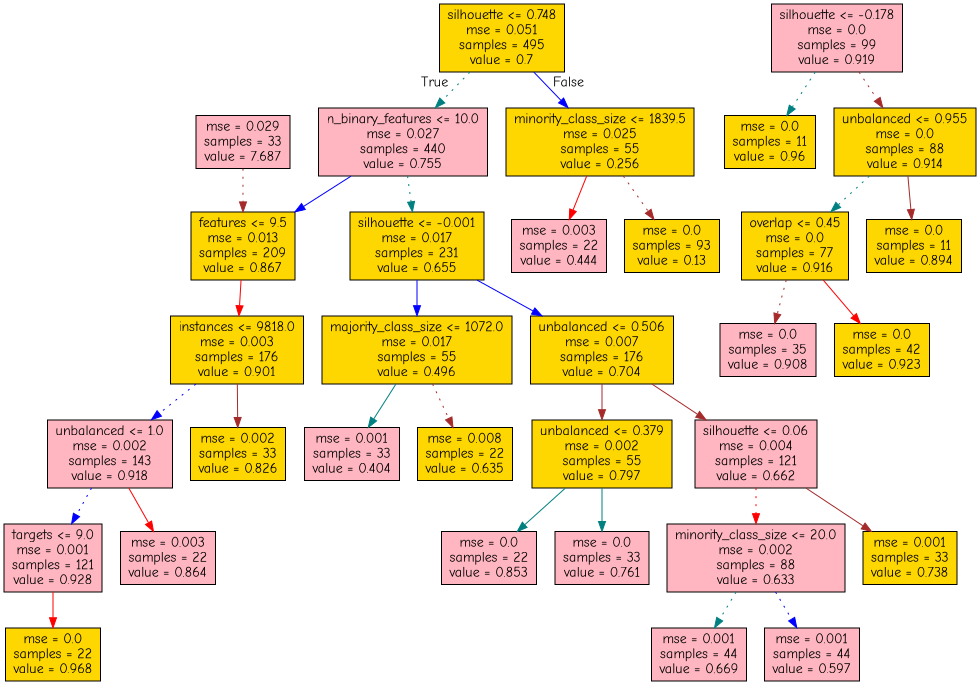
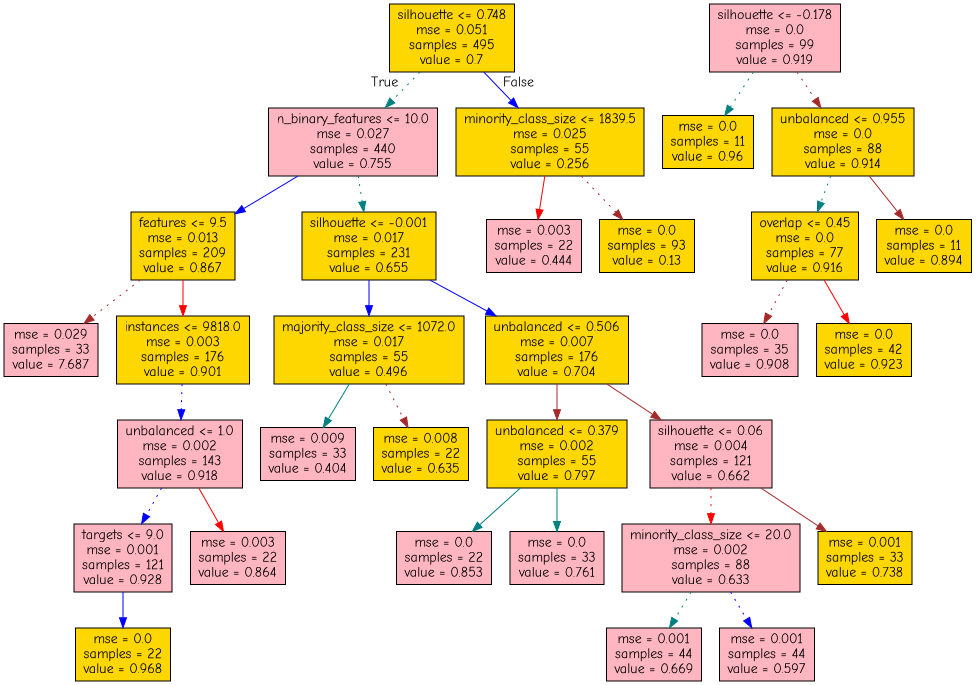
(243, 185) -> (116, 299)
(238, 454) -> none
(352, 454) -> (308, 454)
(53, 605) -> (123, 605)
